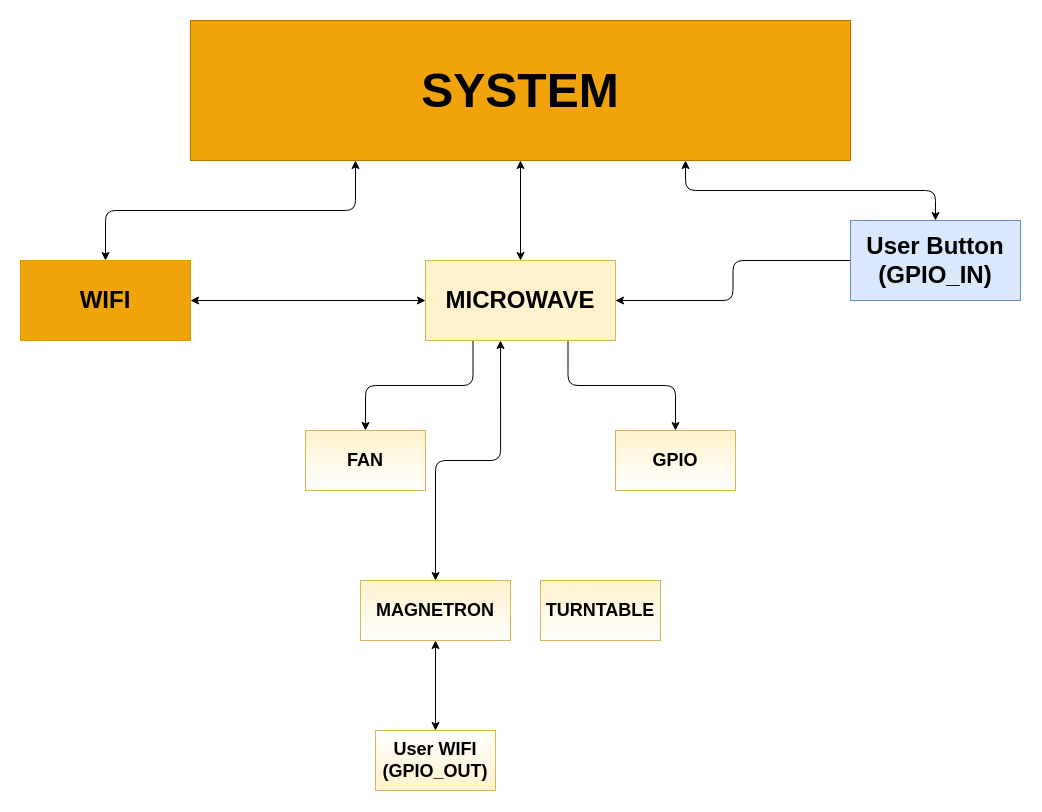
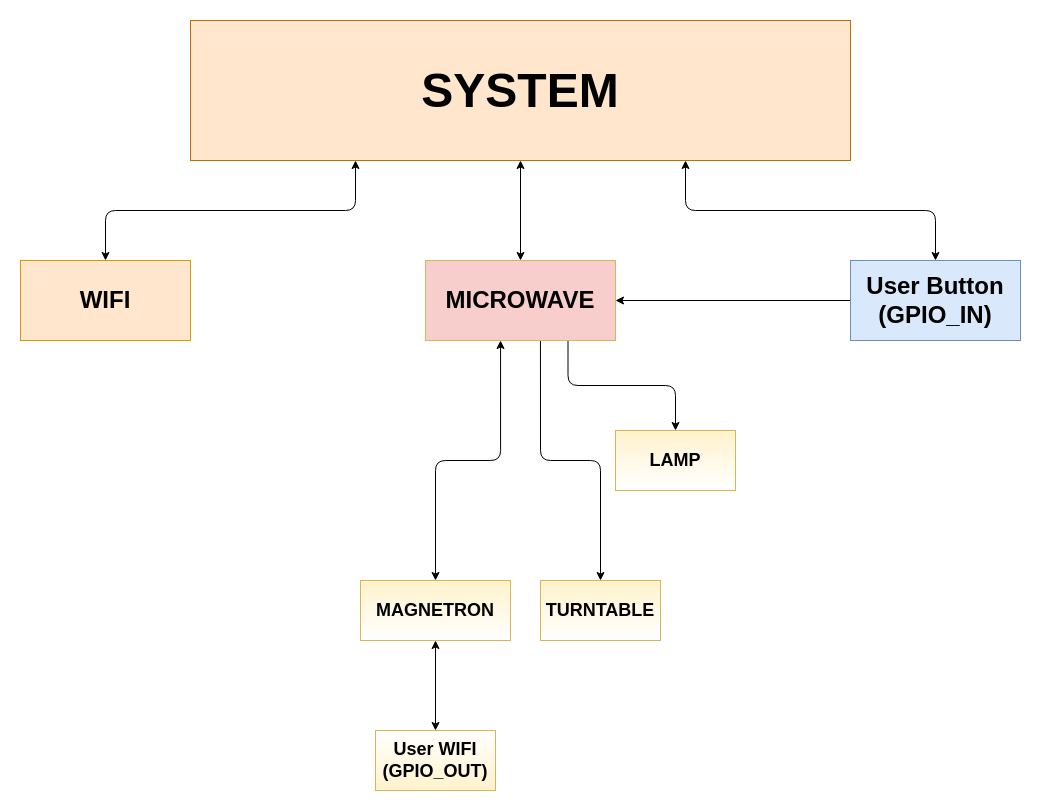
(521, 91) -> (521, 91)
(936, 261) -> (936, 301)
(106, 301) -> (106, 301)
(308, 301) -> none
(521, 301) -> (521, 301)
(423, 386) -> none
(366, 461) -> none
none -> (567, 461)
(676, 461) -> (676, 461)
